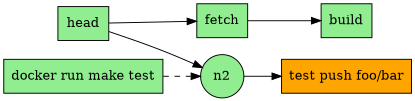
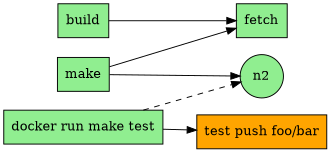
(280, 21) -> (168, 21)
(83, 24) -> (83, 74)
(258, 76) -> (175, 130)
